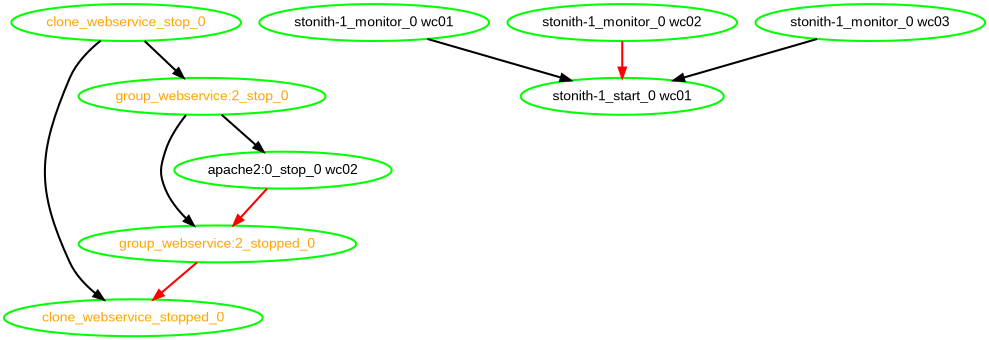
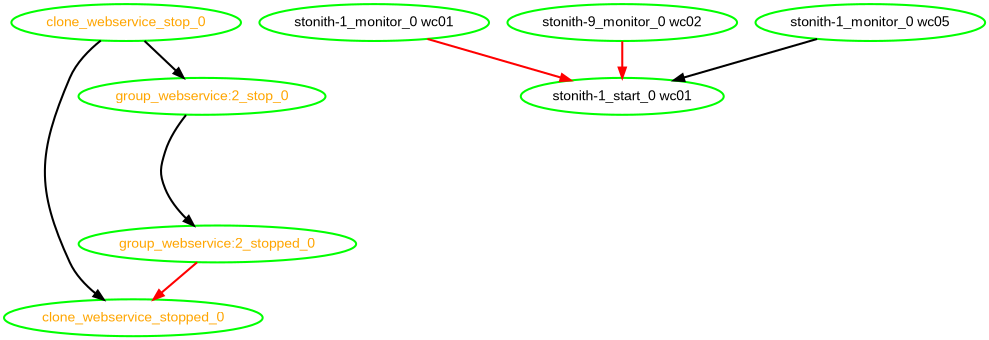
(622, 23) -> (622, 23)
(870, 23) -> (870, 23)
(494, 58) -> (494, 58)
(283, 170) -> none
